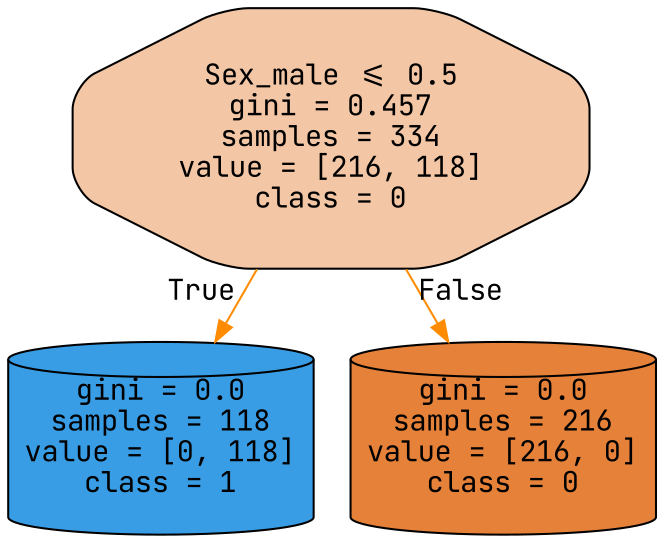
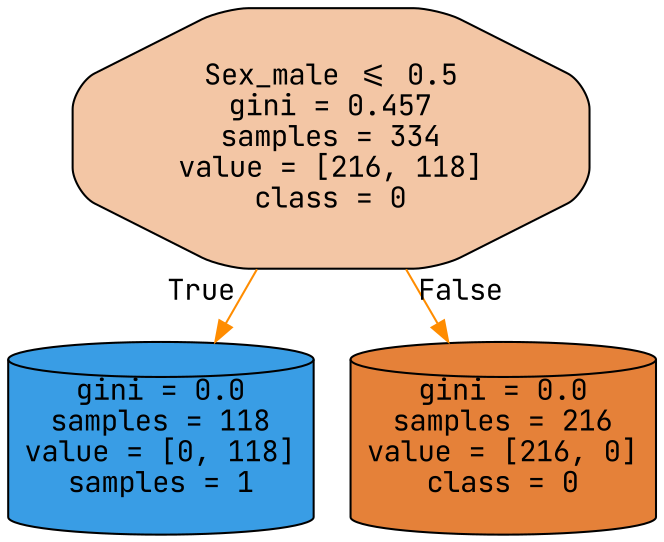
(161, 438) -> (161, 438)
